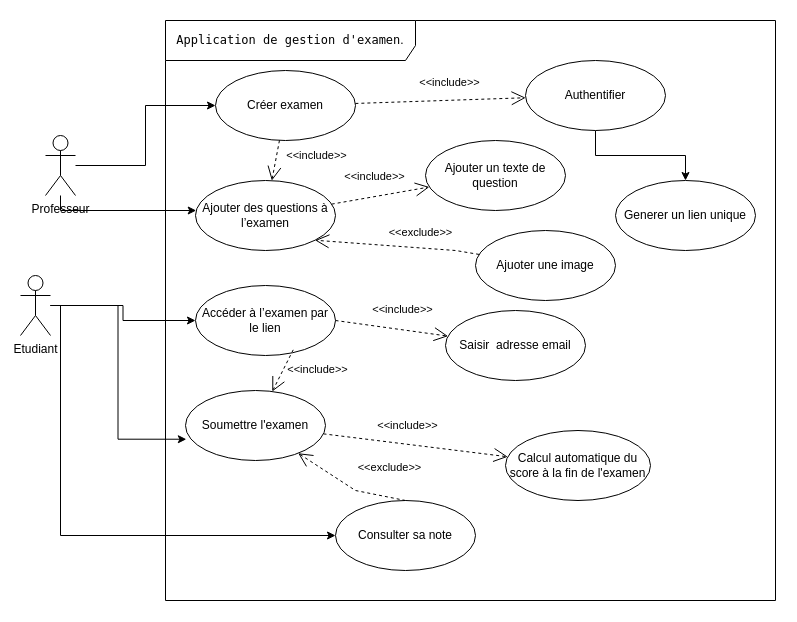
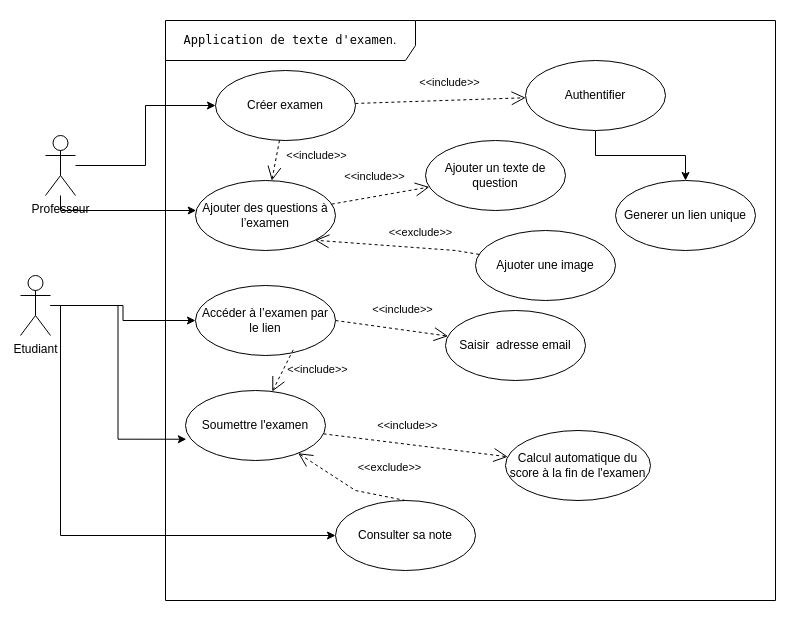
(291, 41) -> (291, 41)
